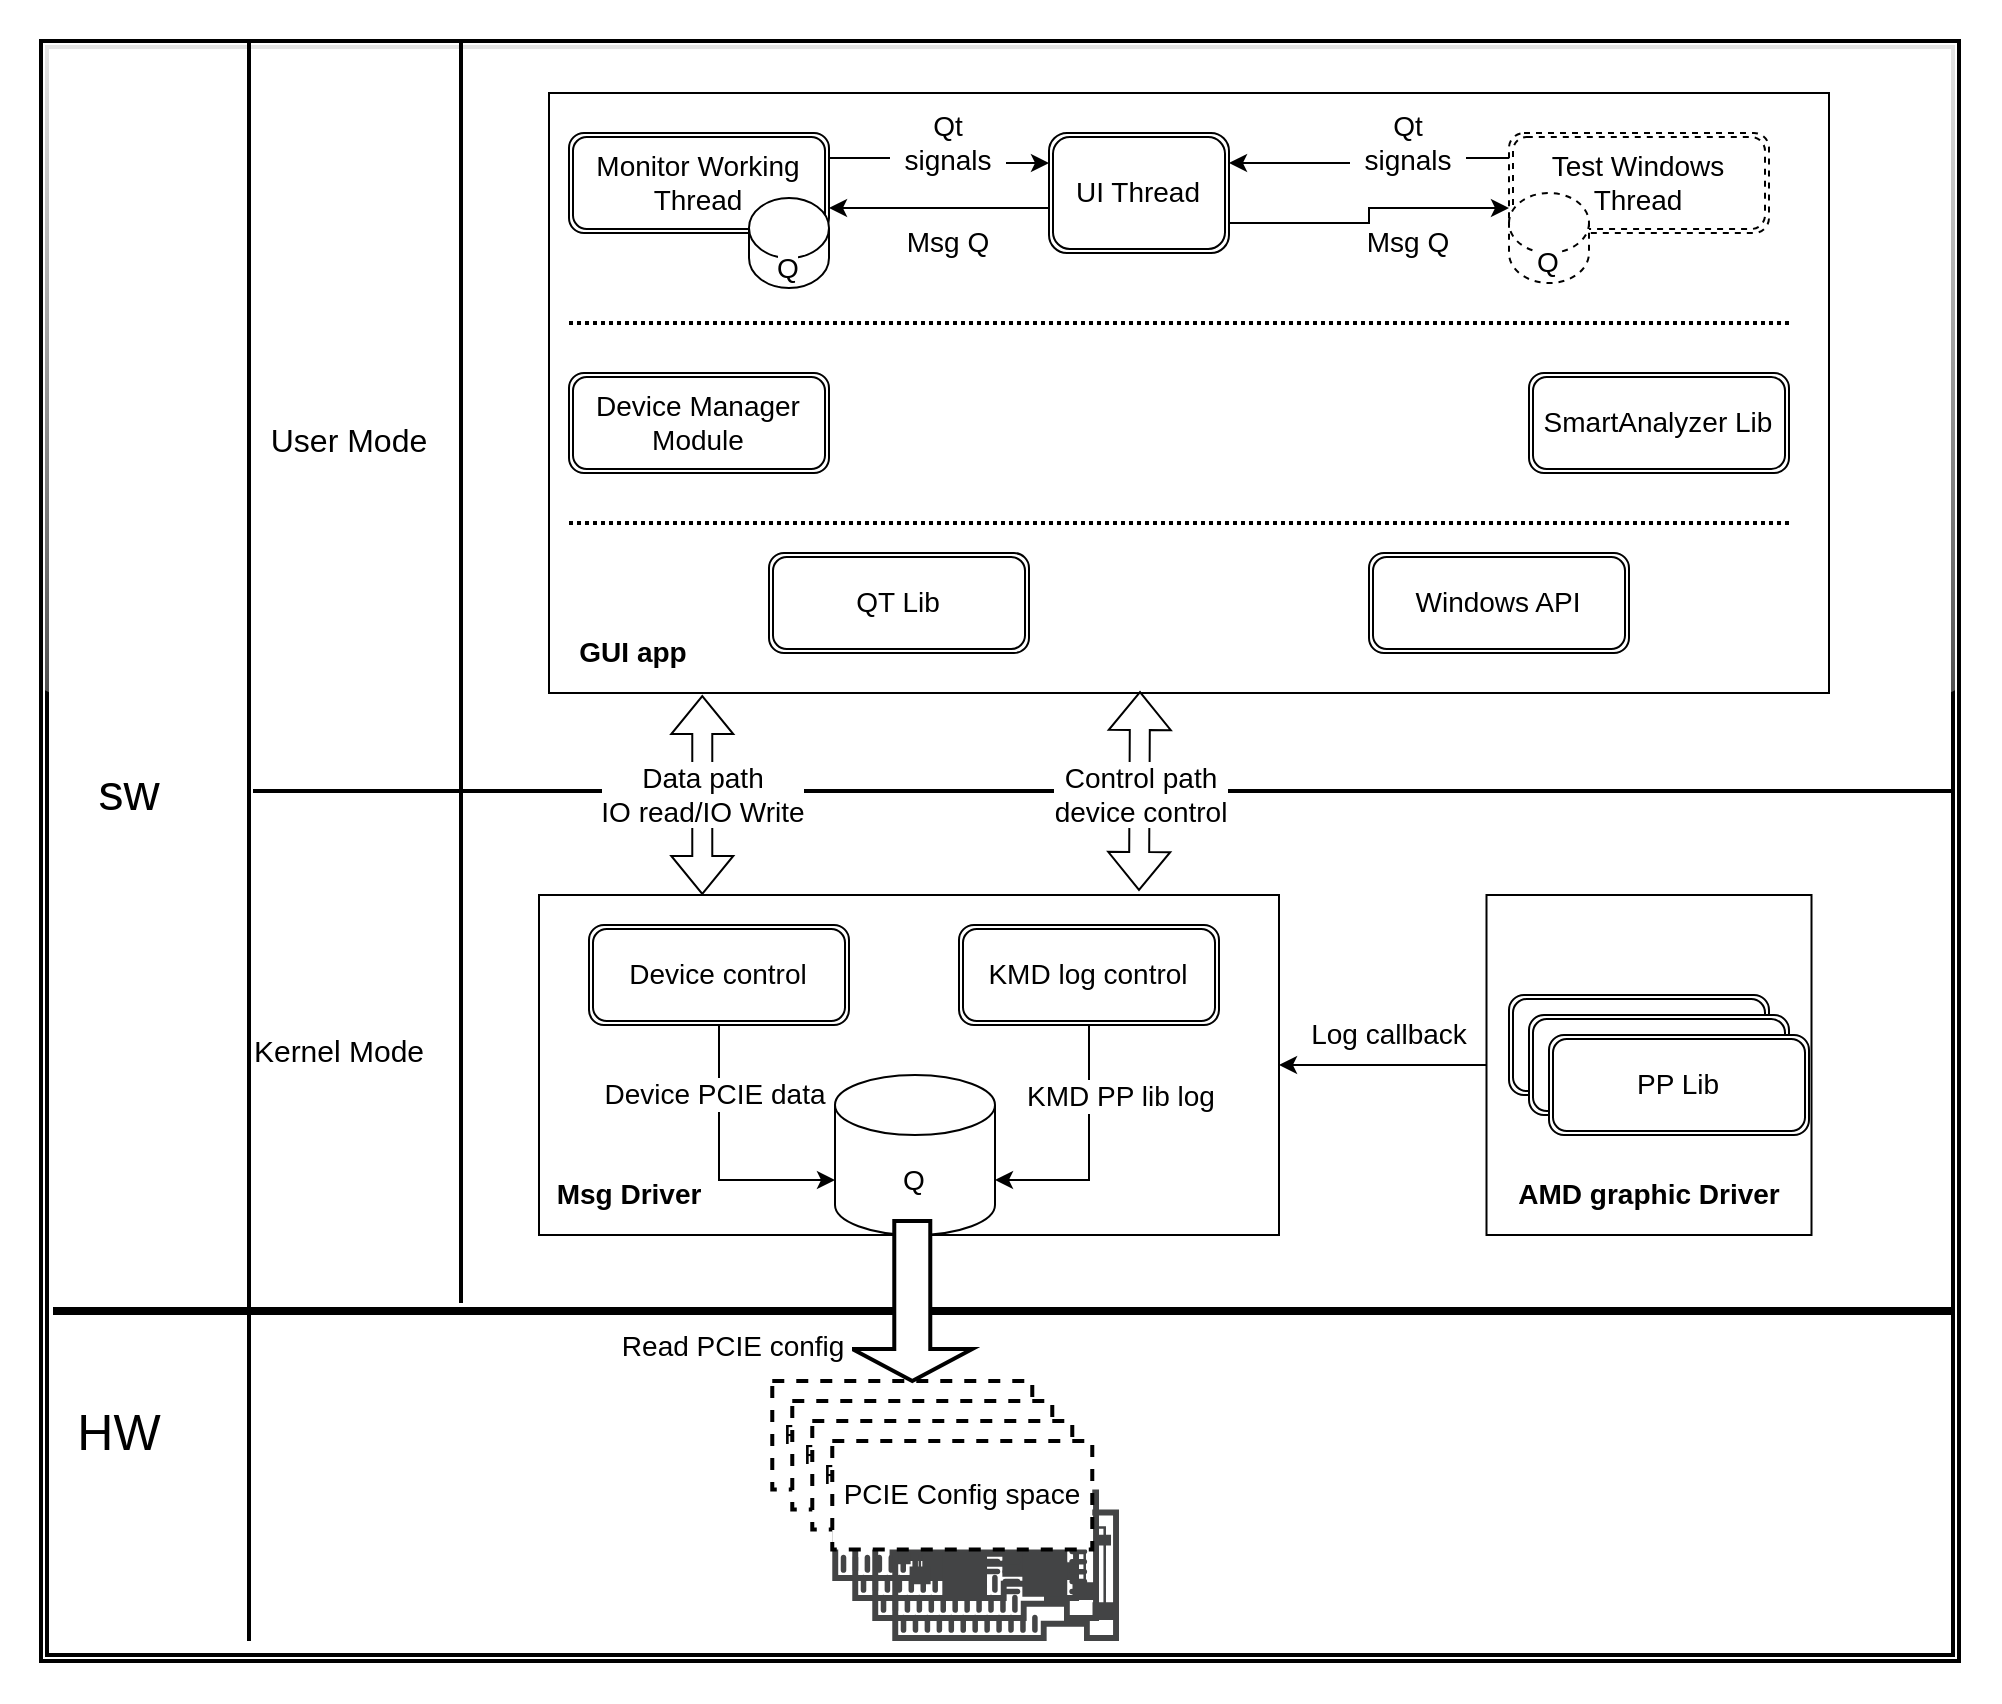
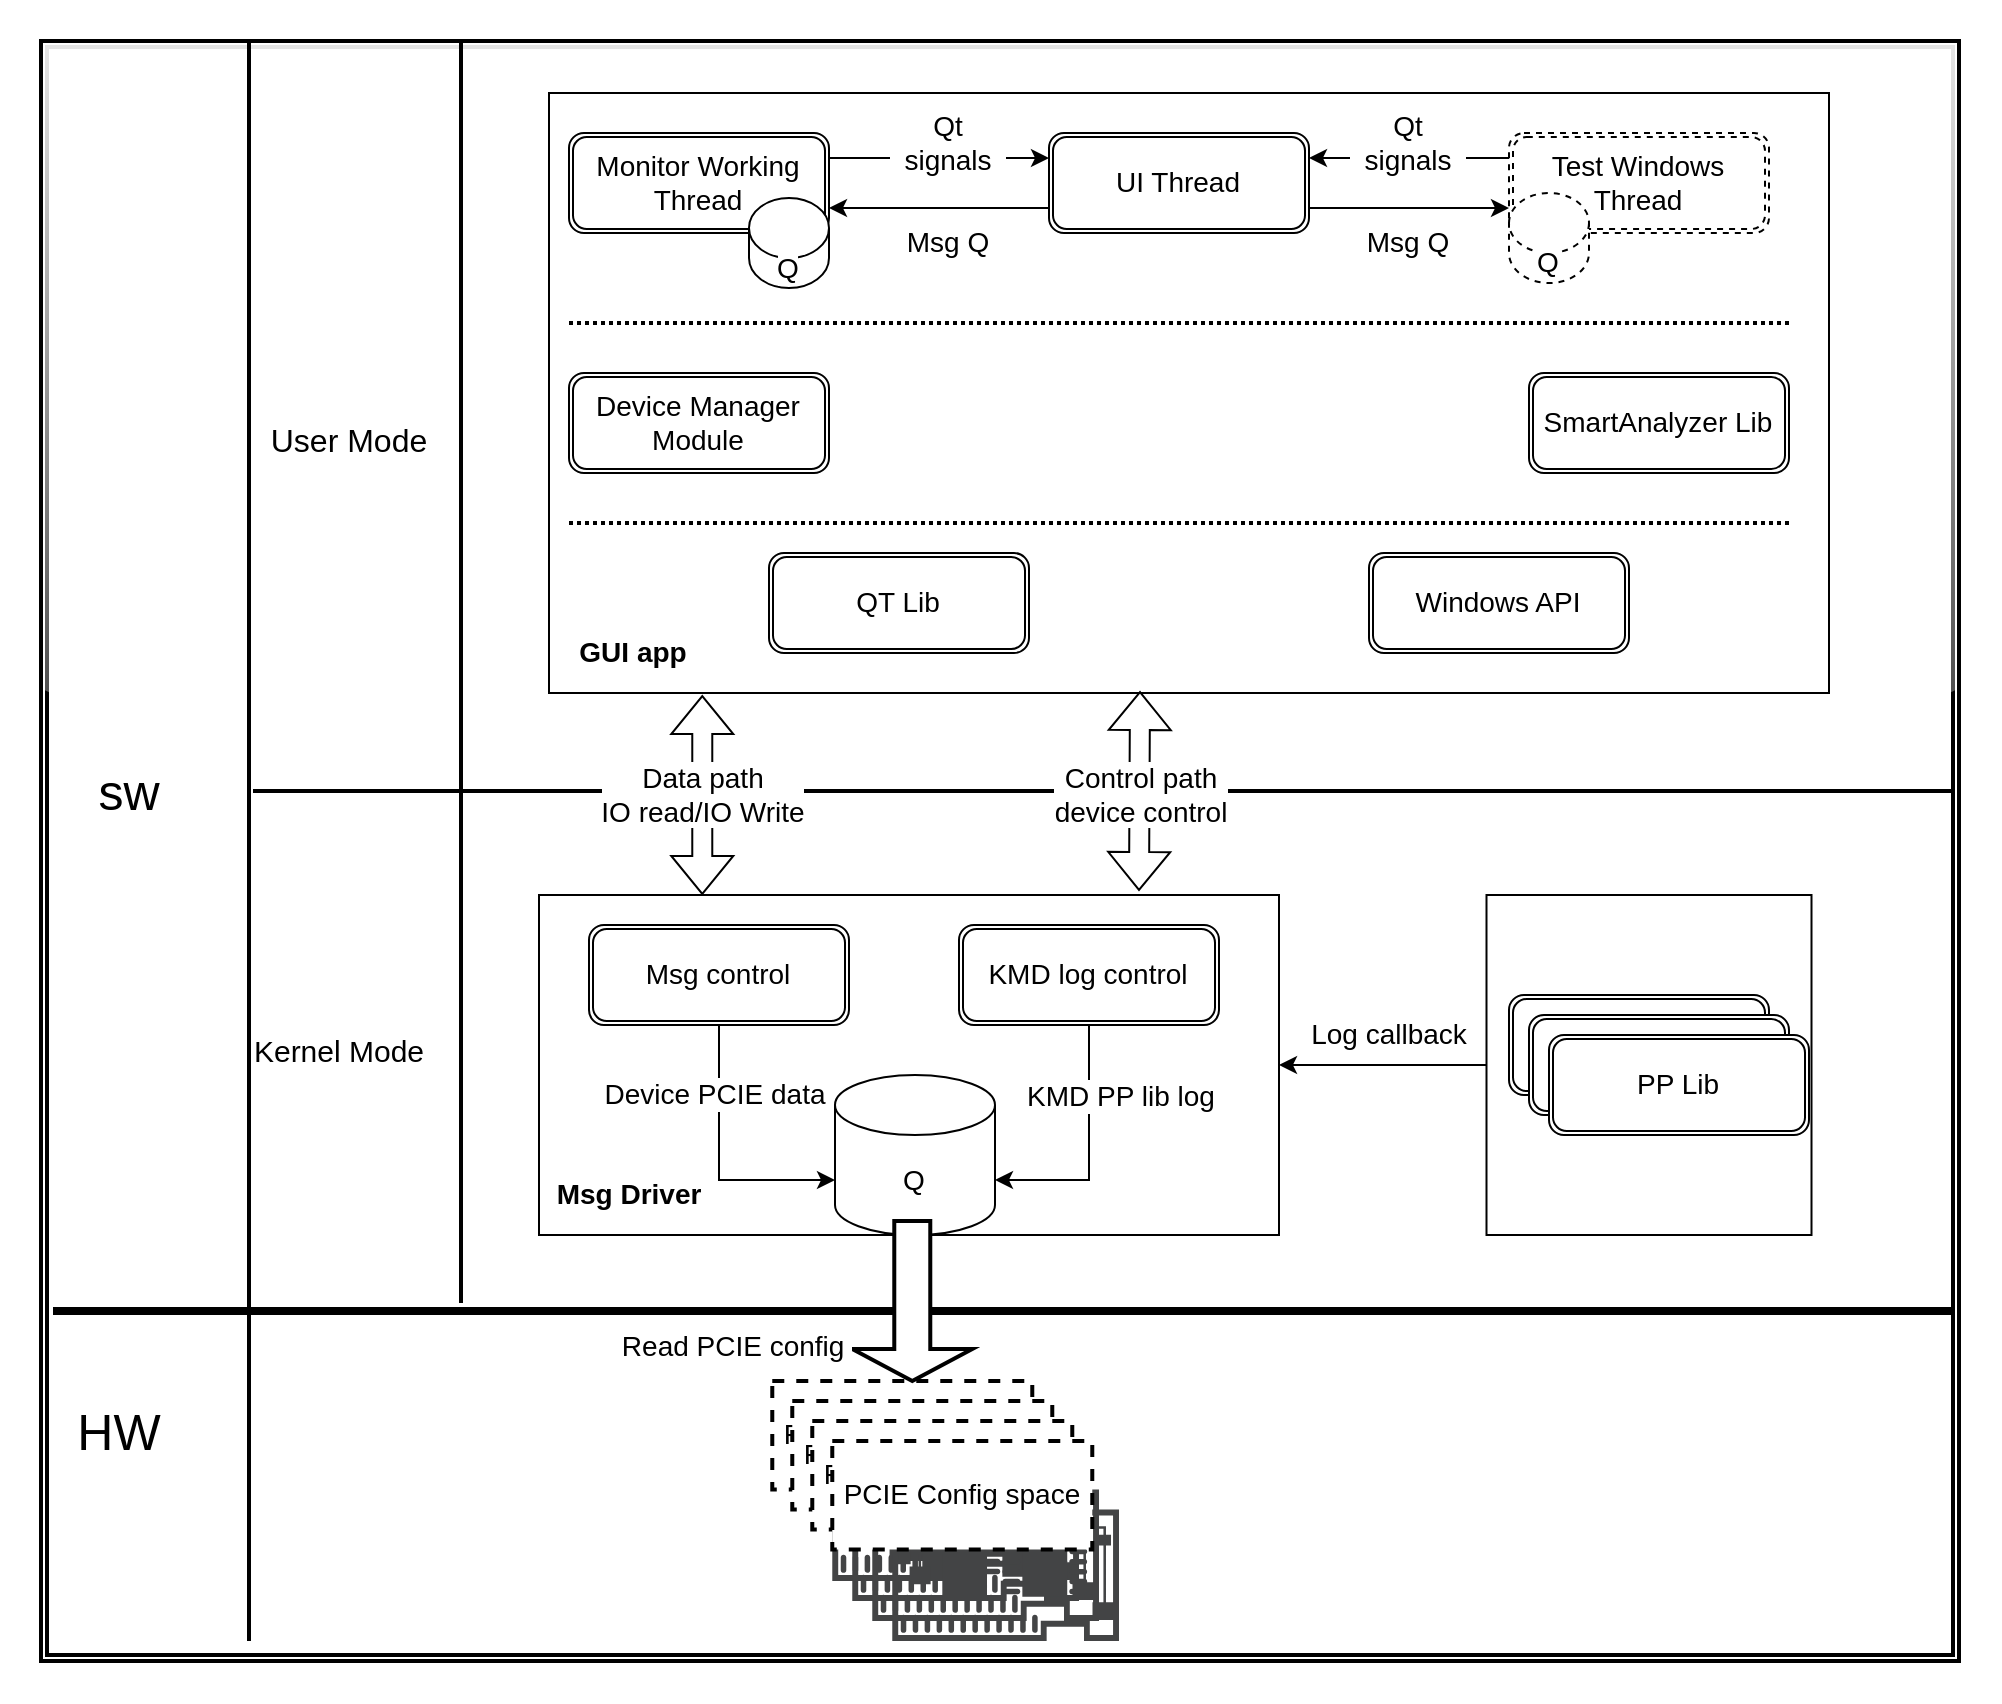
(1139, 193) -> (1179, 183)
(719, 975) -> (719, 975)
(1649, 1195) -> none
